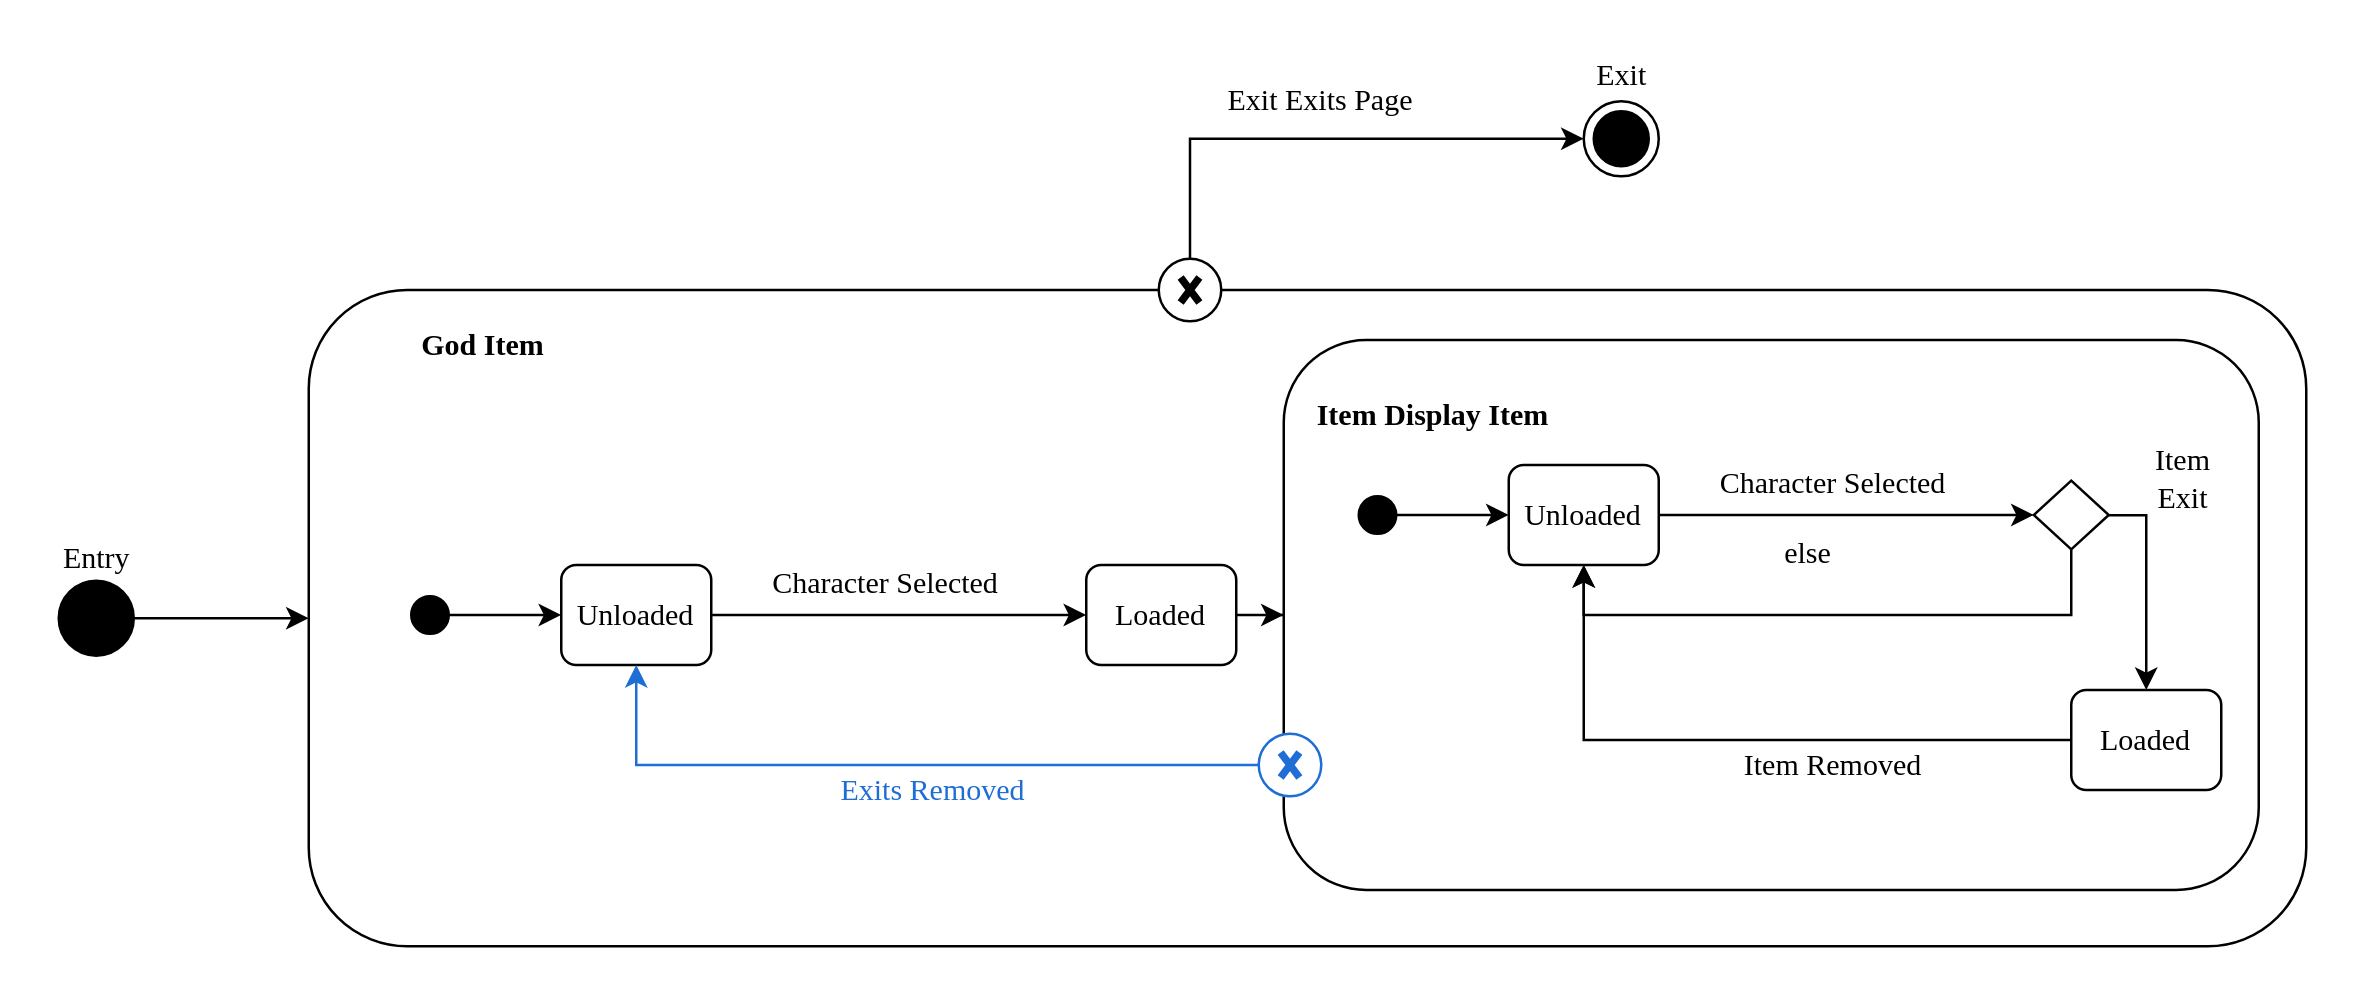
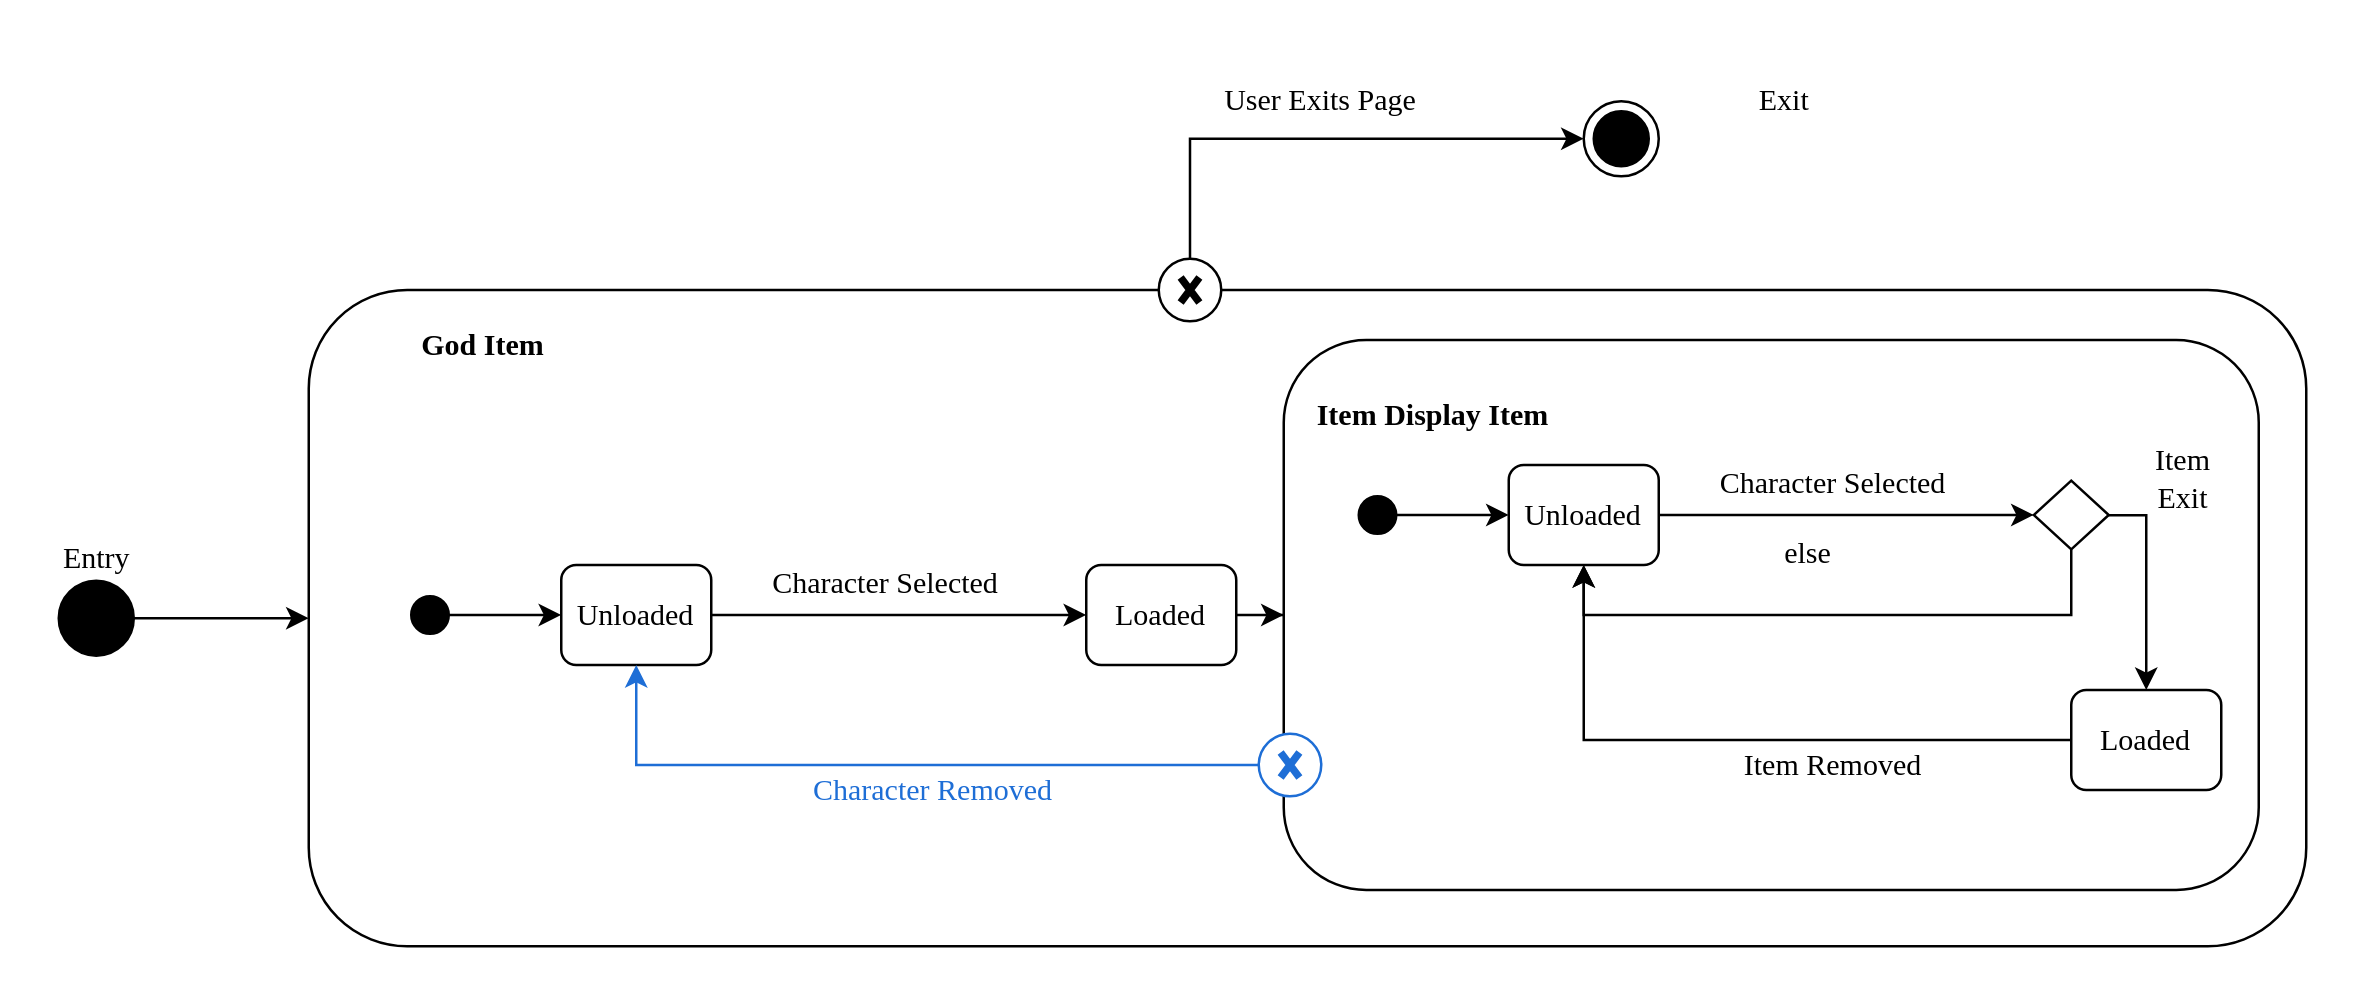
(1621, 76) -> (1784, 101)
(1321, 101) -> (1321, 101)
(934, 791) -> (934, 791)
